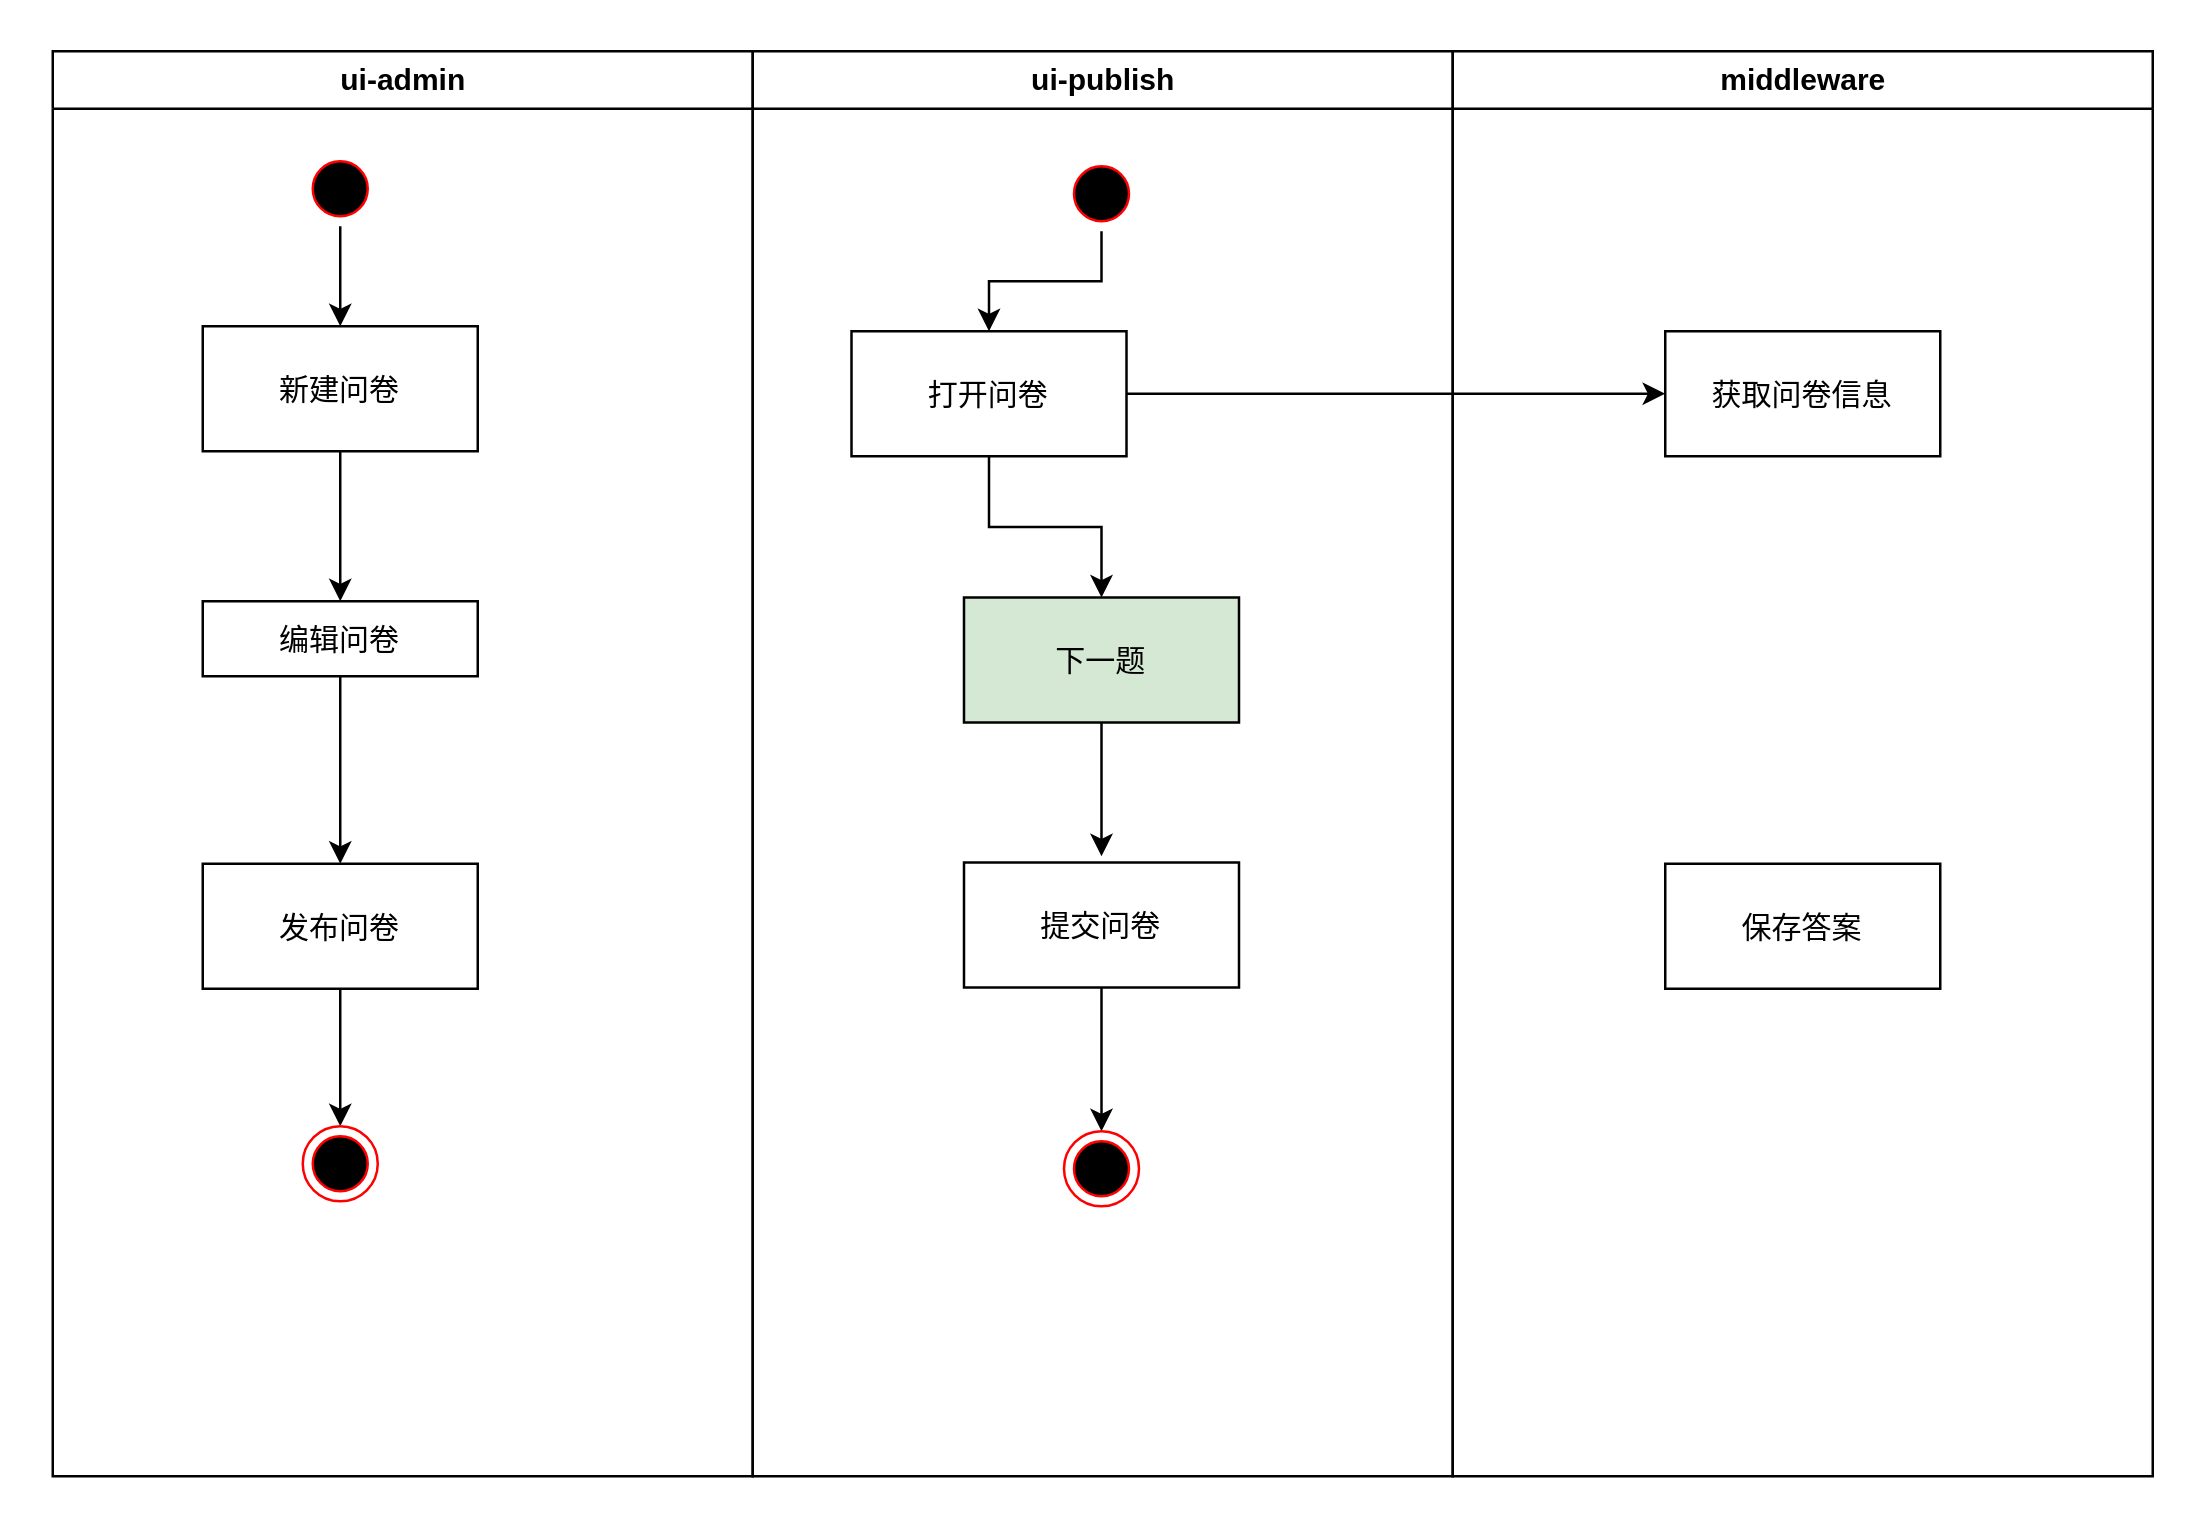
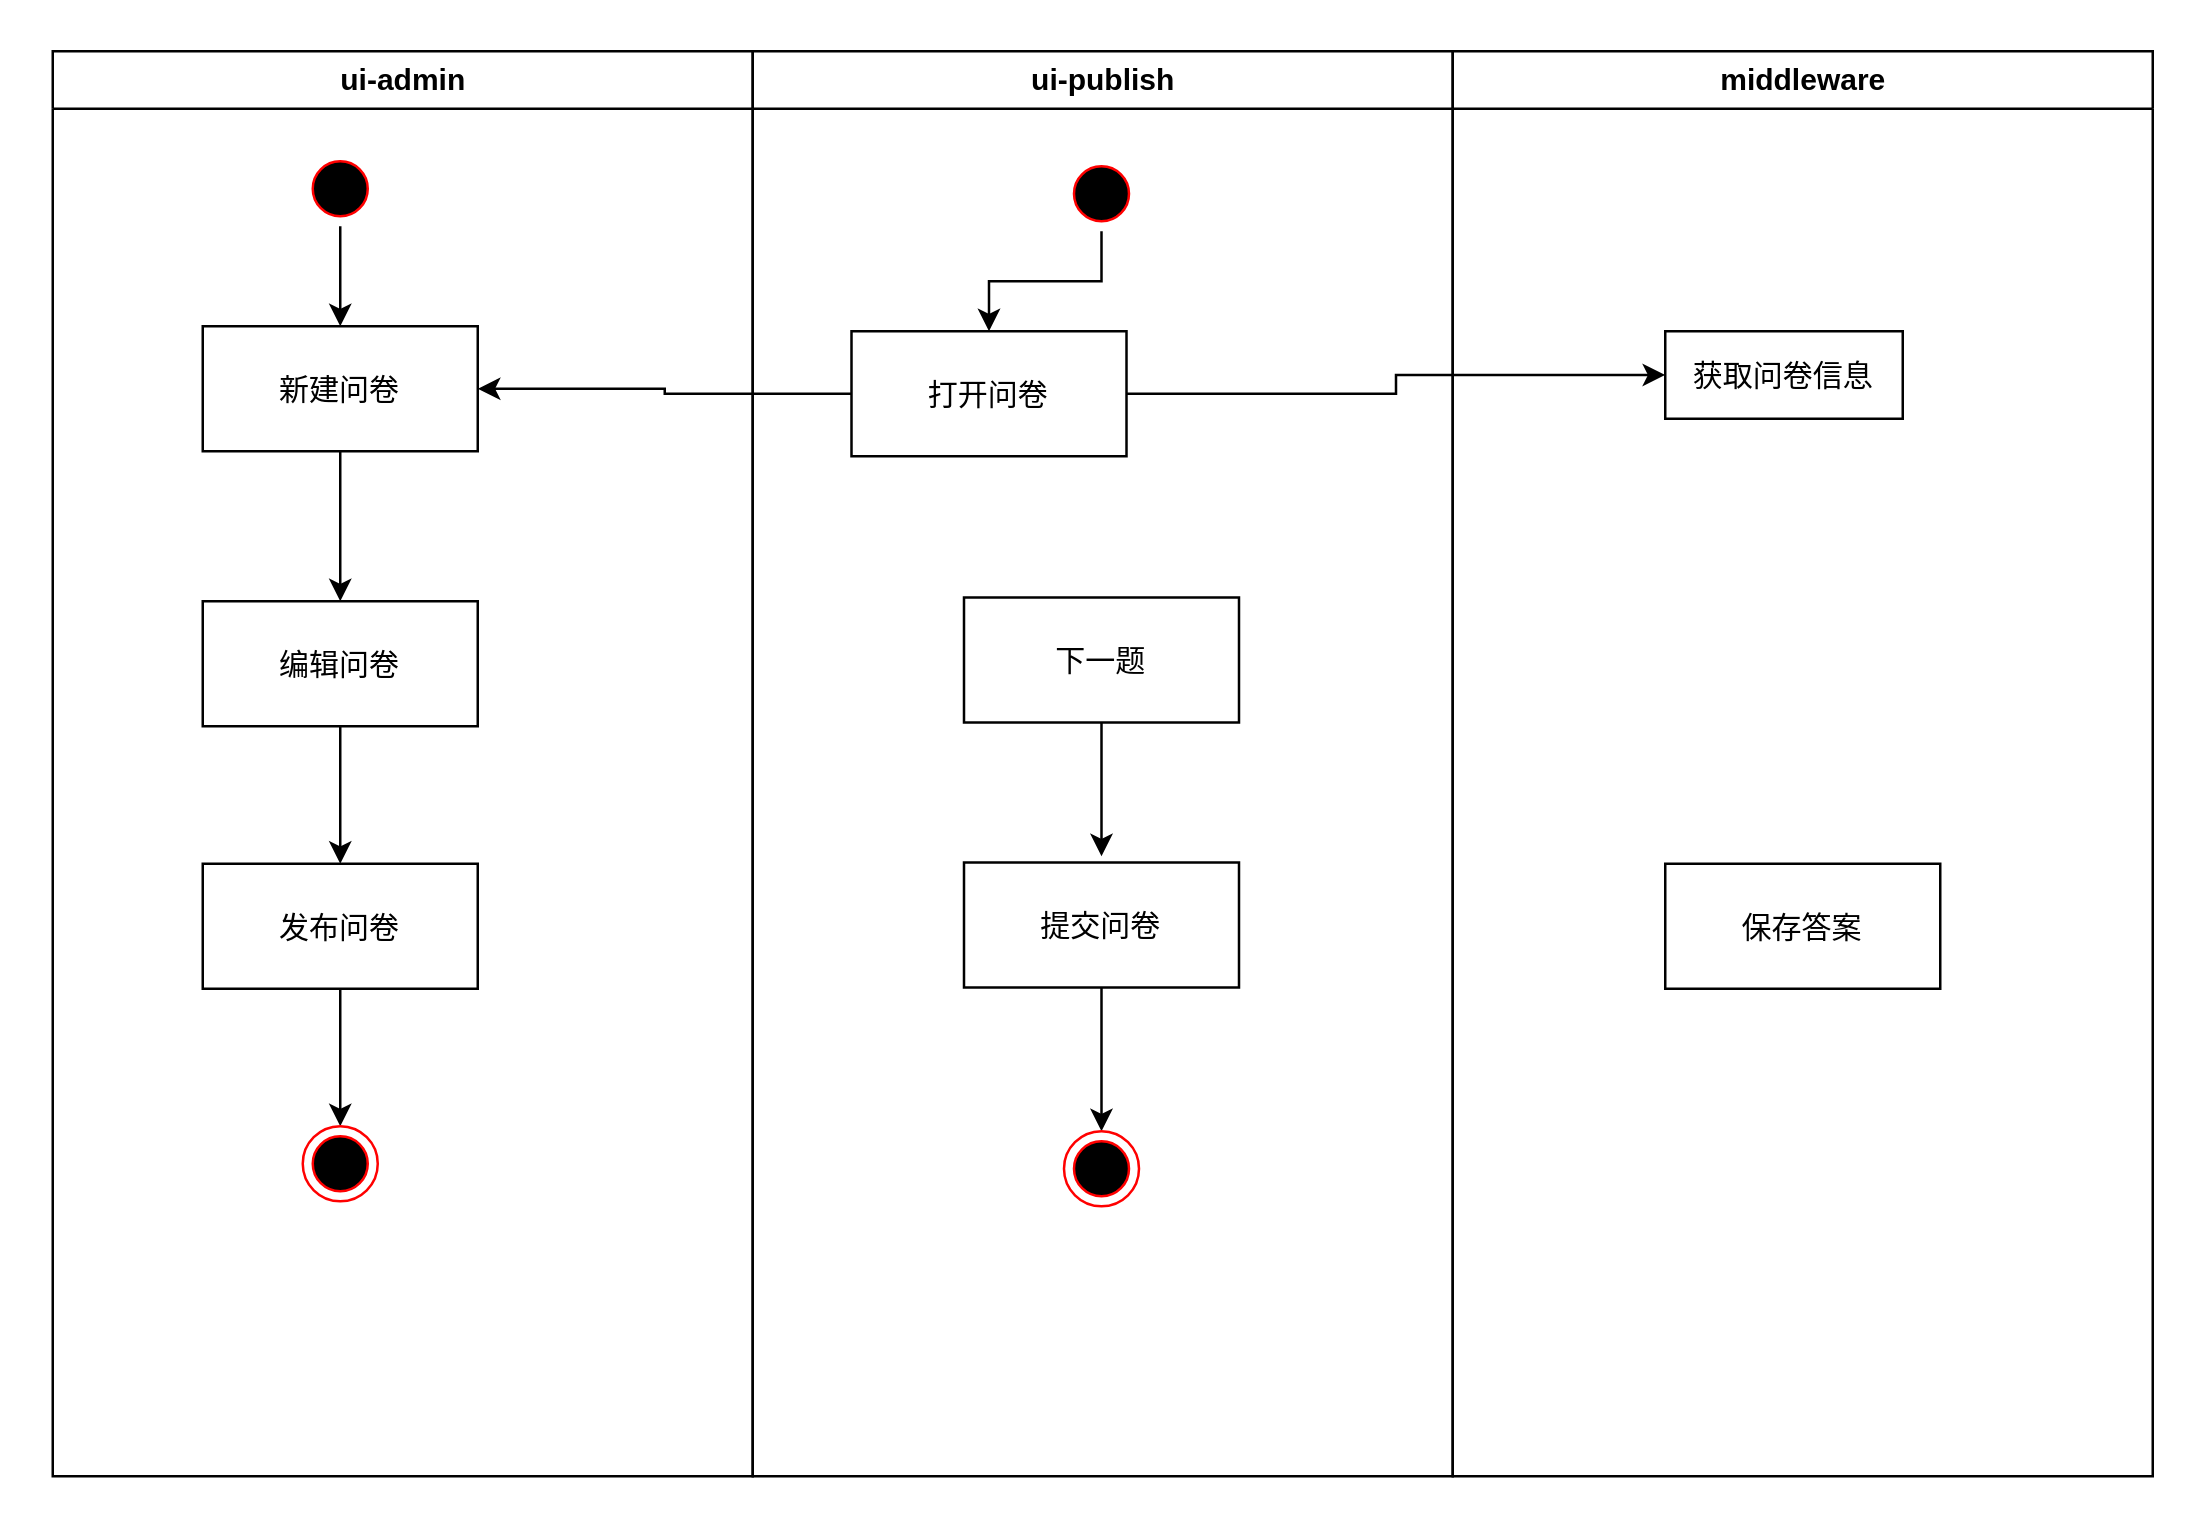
(1803, 394) -> (1784, 375)
(1037, 527) -> (622, 389)
(340, 639) -> (340, 664)
(1101, 660) -> (1101, 660)
